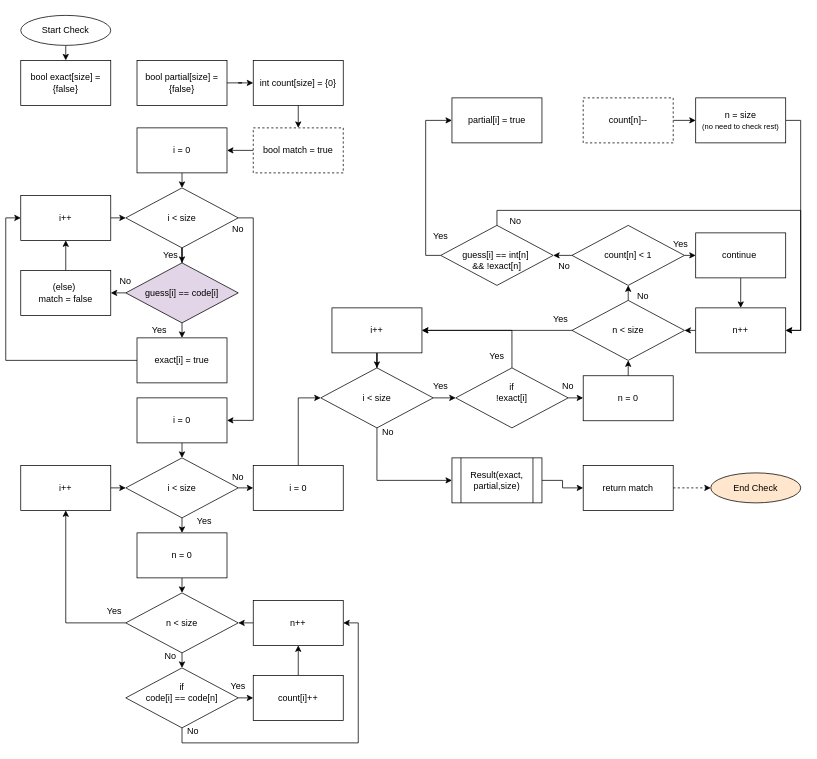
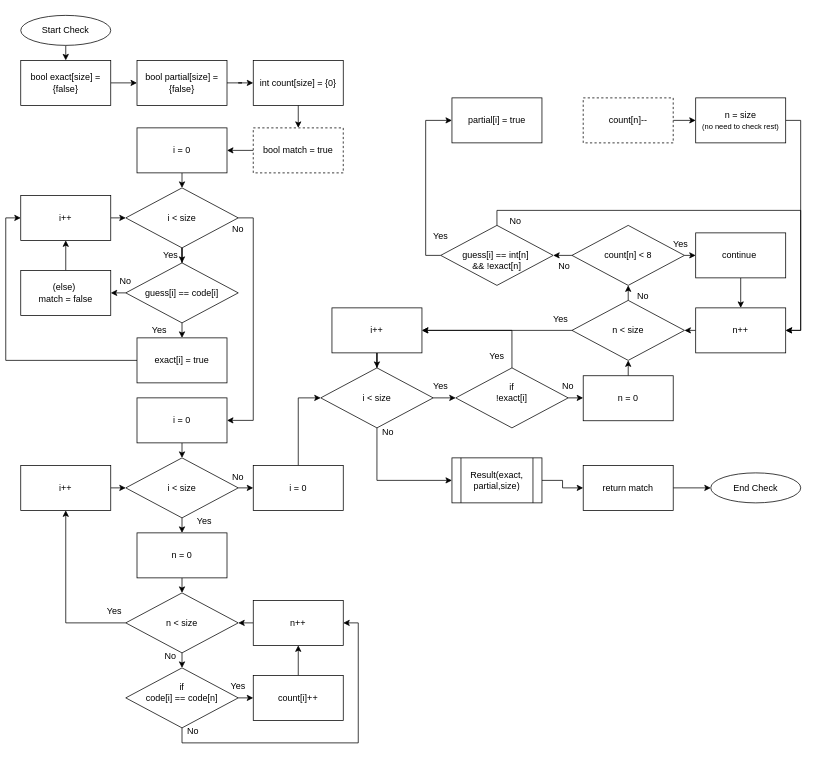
none -> (130, 83)
(628, 255) -> (628, 255)
(182, 293) -> (182, 293)
(689, 488) -> (689, 488)
(756, 488) -> (756, 488)
